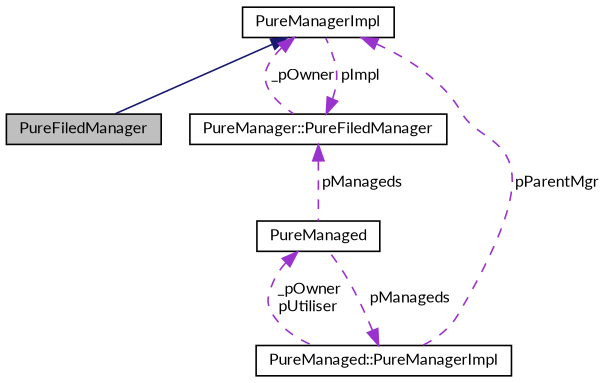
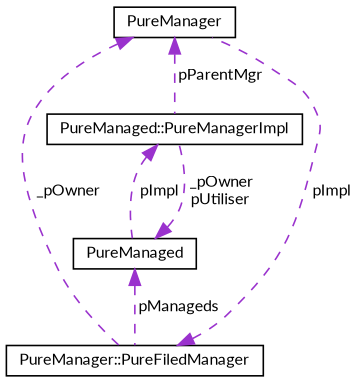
(318, 22) -> (175, 22)
(84, 129) -> none
(318, 191) -> (135, 315)
(409, 298) -> (158, 192)
